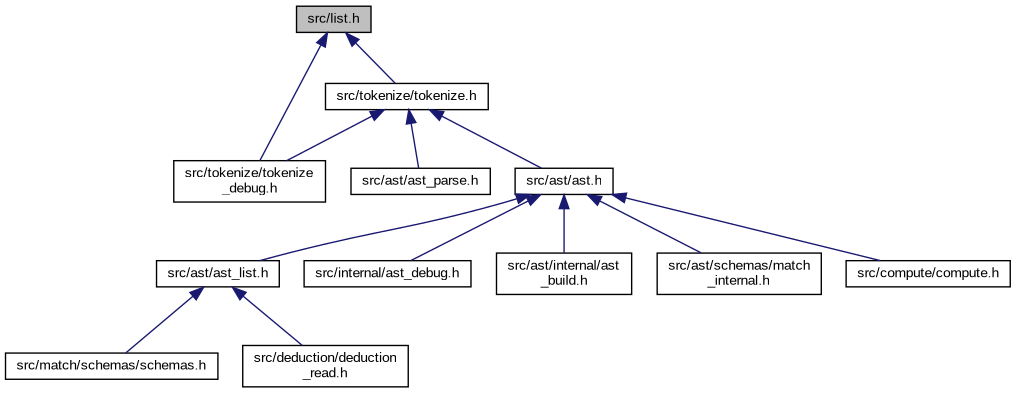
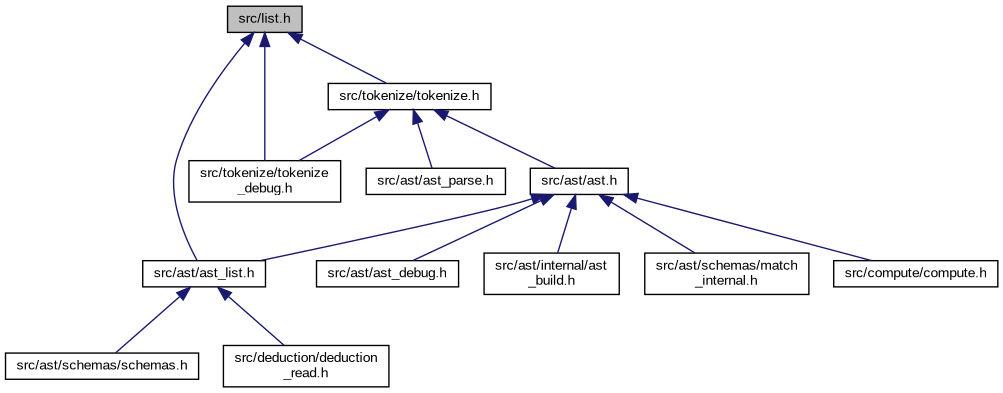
none -> (182, 145)
(388, 274) -> (388, 274)
(112, 366) -> (102, 366)
